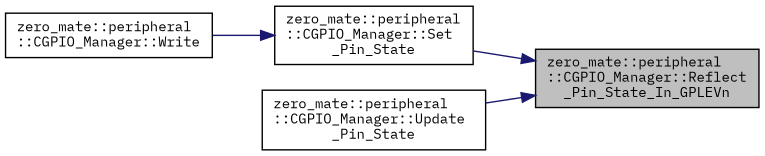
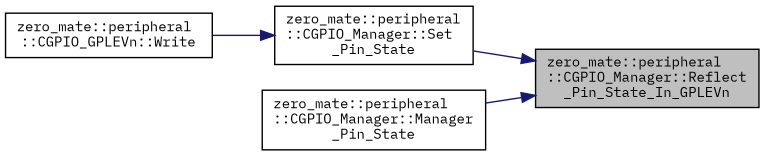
(109, 35) -> (109, 35)
(374, 120) -> (374, 120)
